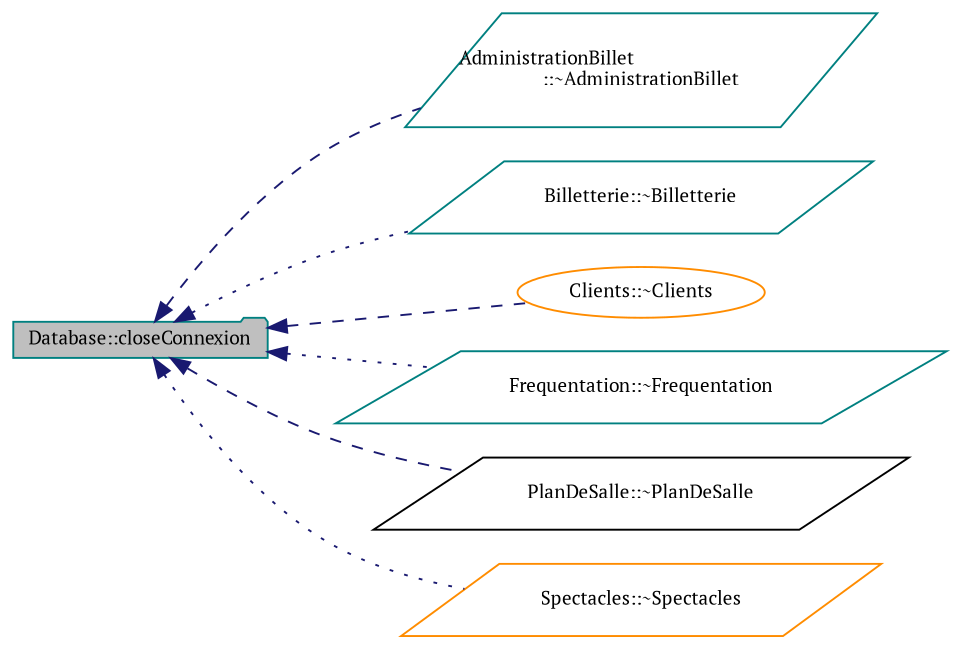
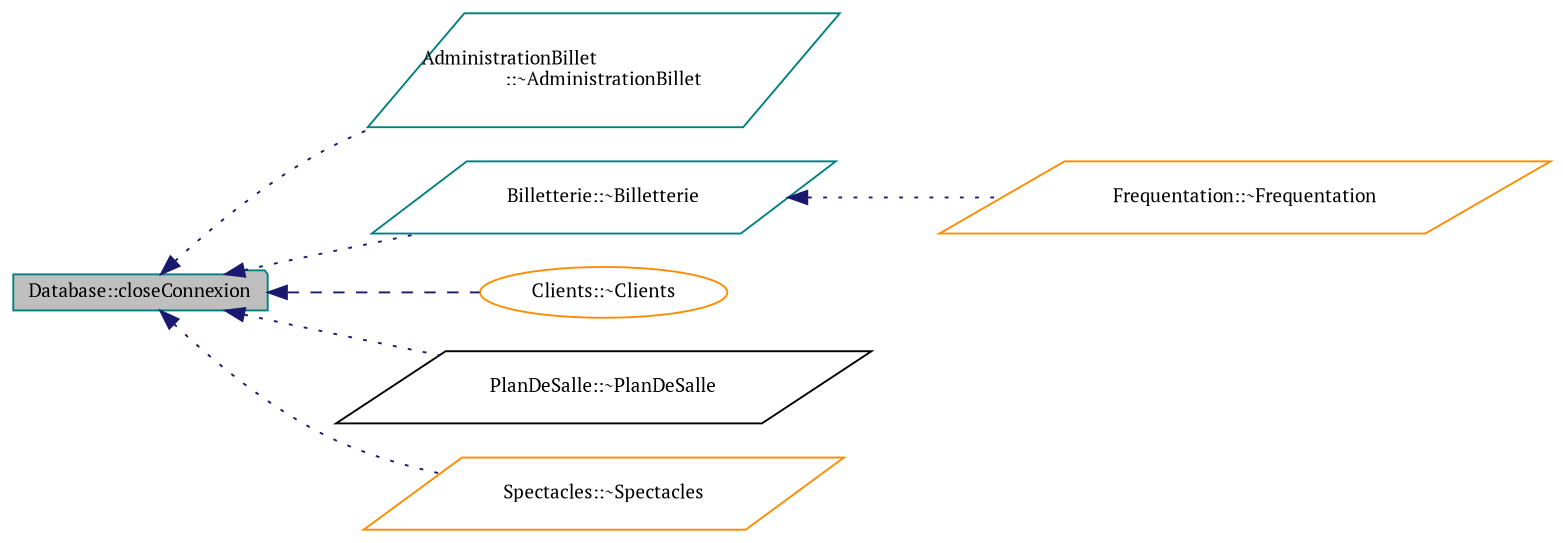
(278, 186) -> (269, 185)
(360, 361) -> (905, 197)
(641, 387) -> (1245, 197)
(319, 434) -> (342, 335)
